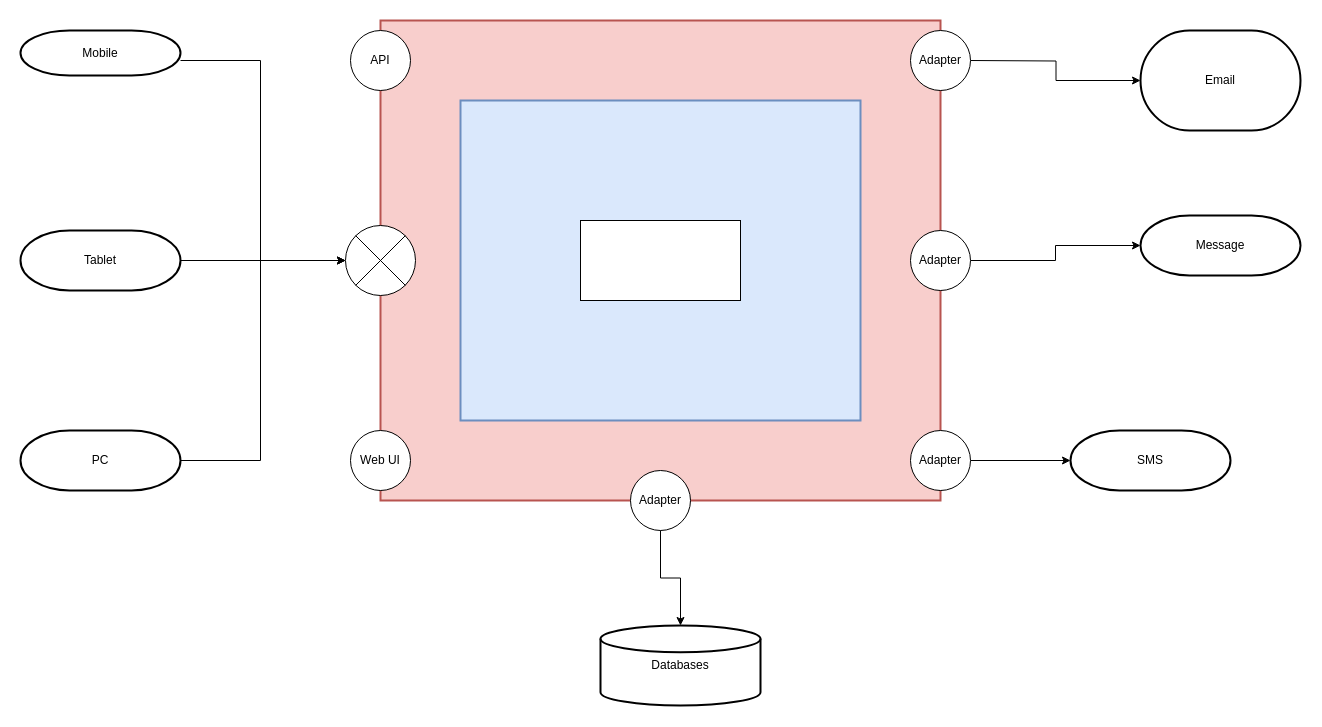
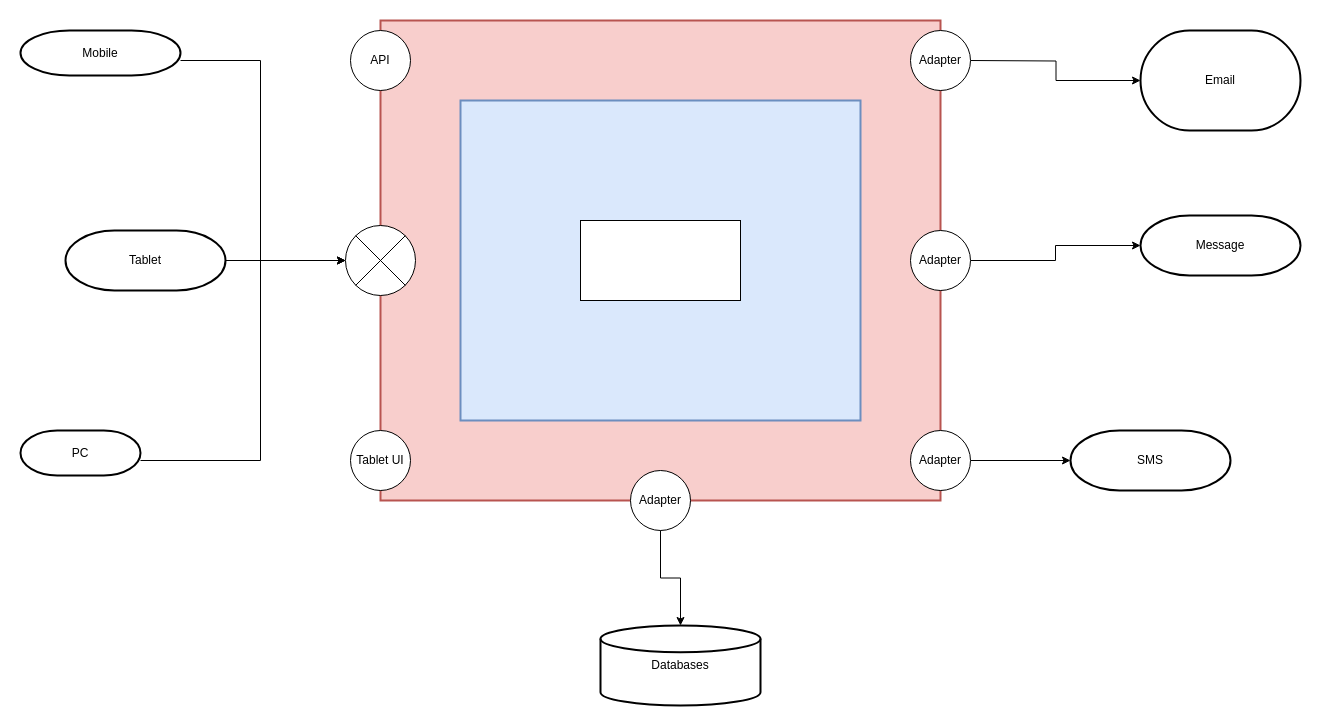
(101, 261) -> (146, 261)
(101, 461) -> (81, 453)
(381, 461) -> (381, 461)
